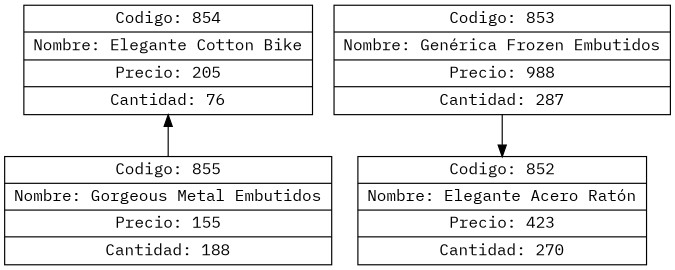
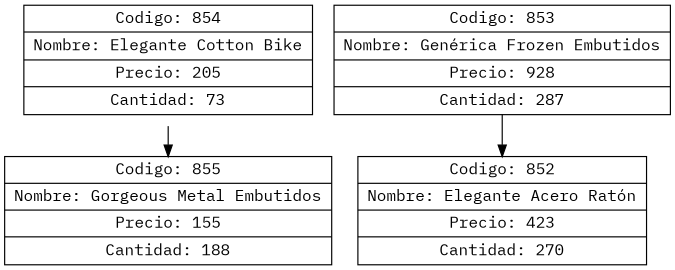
(502, 73) -> (502, 73)
(168, 100) -> (168, 100)
(168, 141) -> (168, 135)
